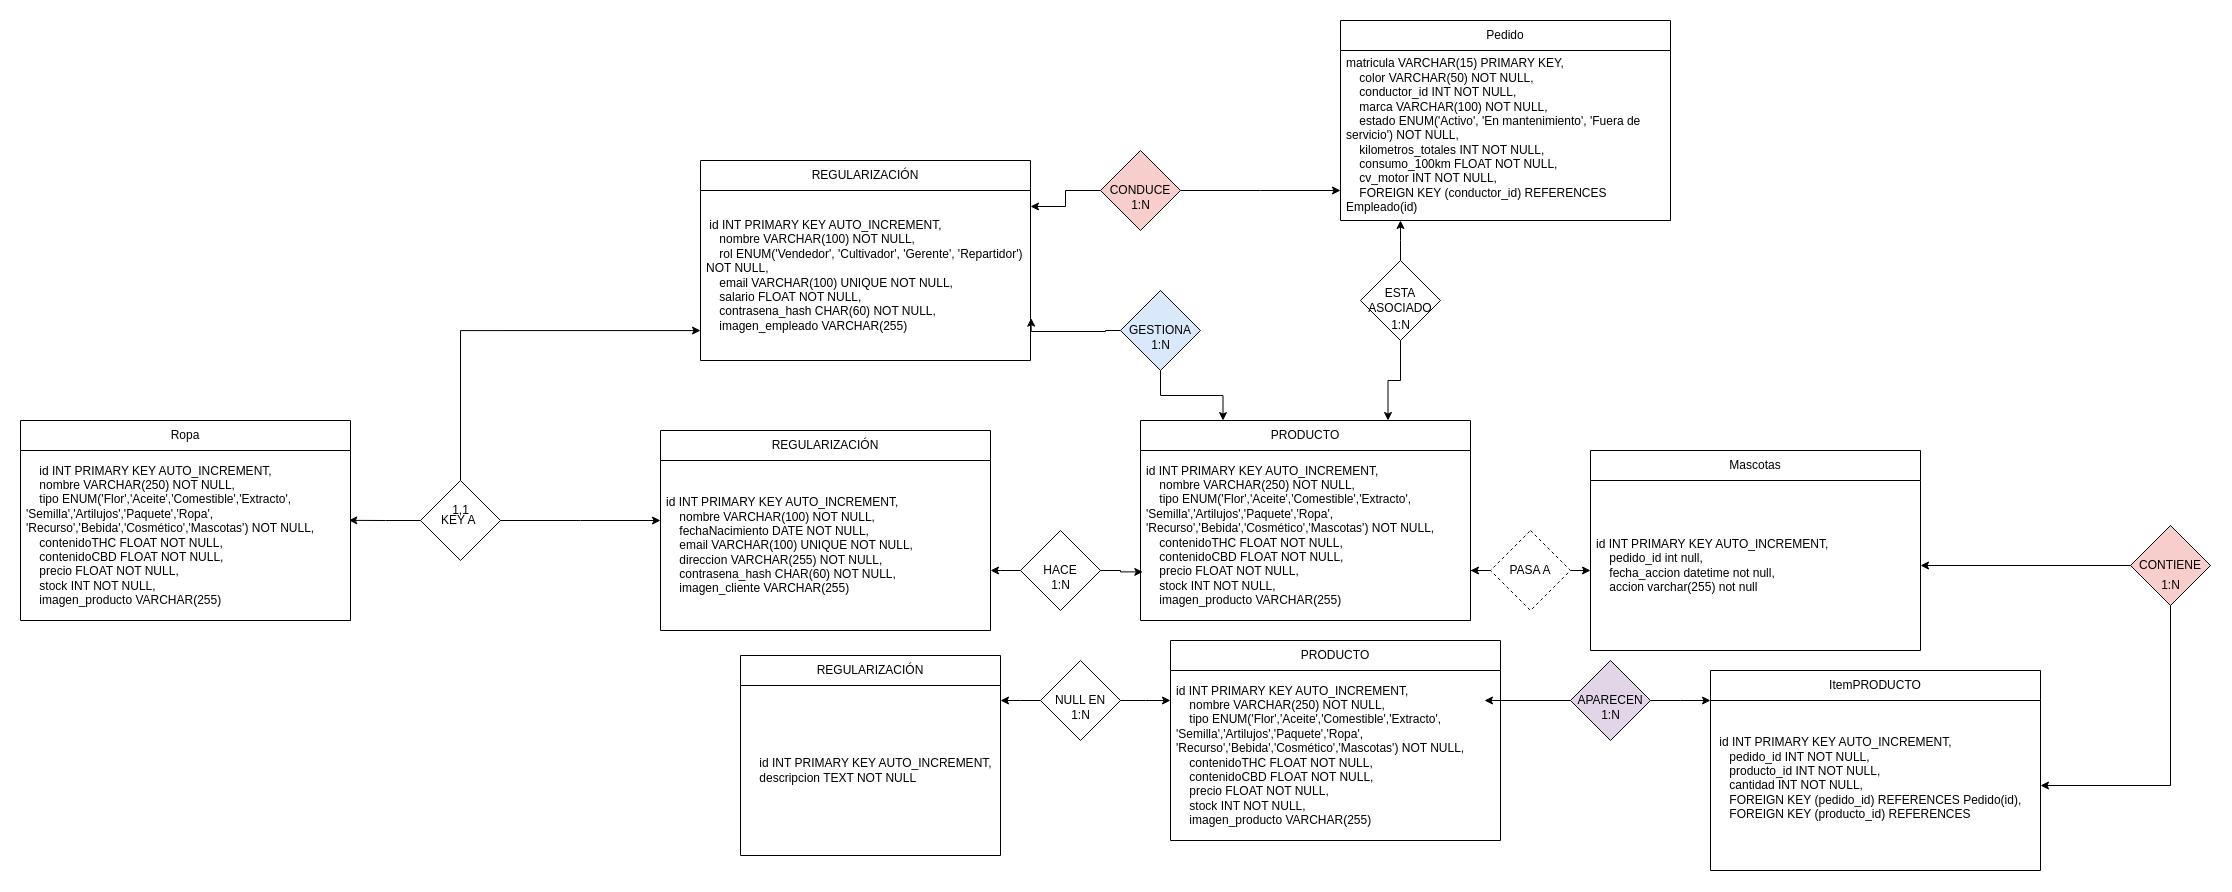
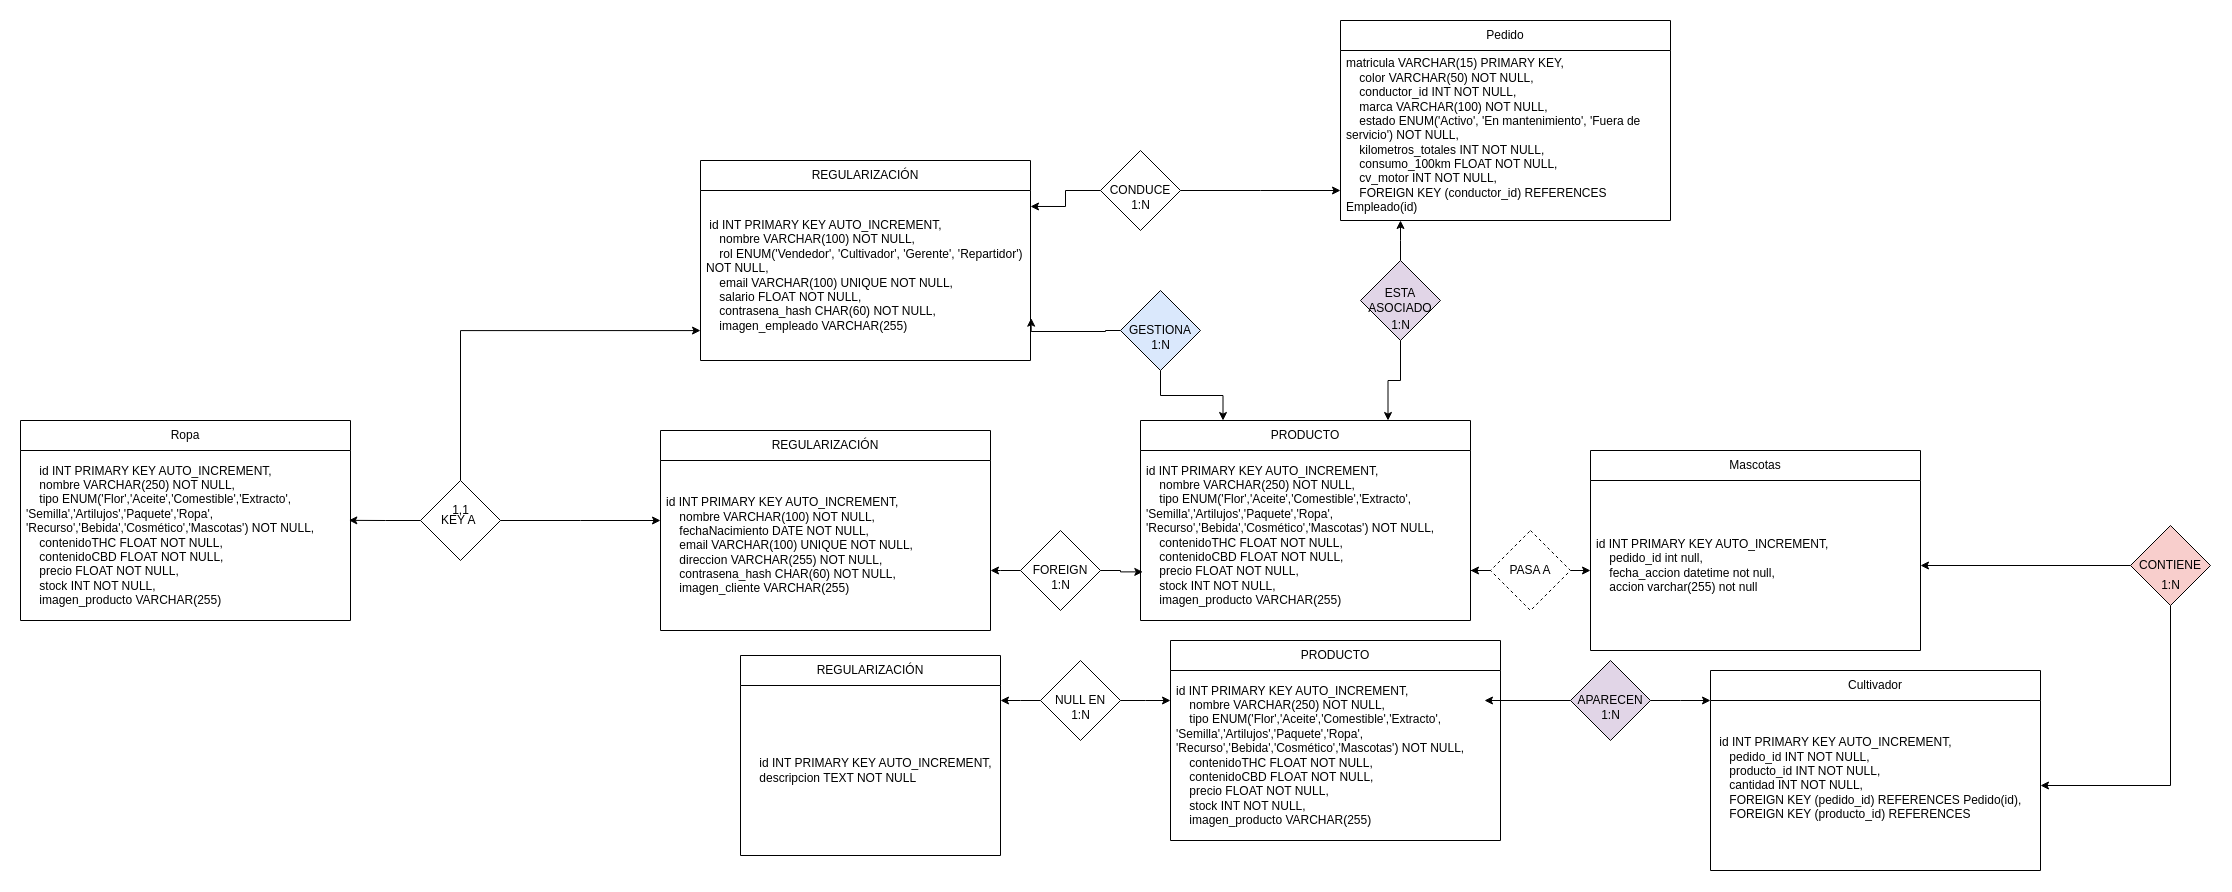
(1141, 191) -> (1141, 191)
(1401, 301) -> (1401, 301)
(1061, 571) -> (1061, 571)
(1876, 686) -> (1876, 686)
